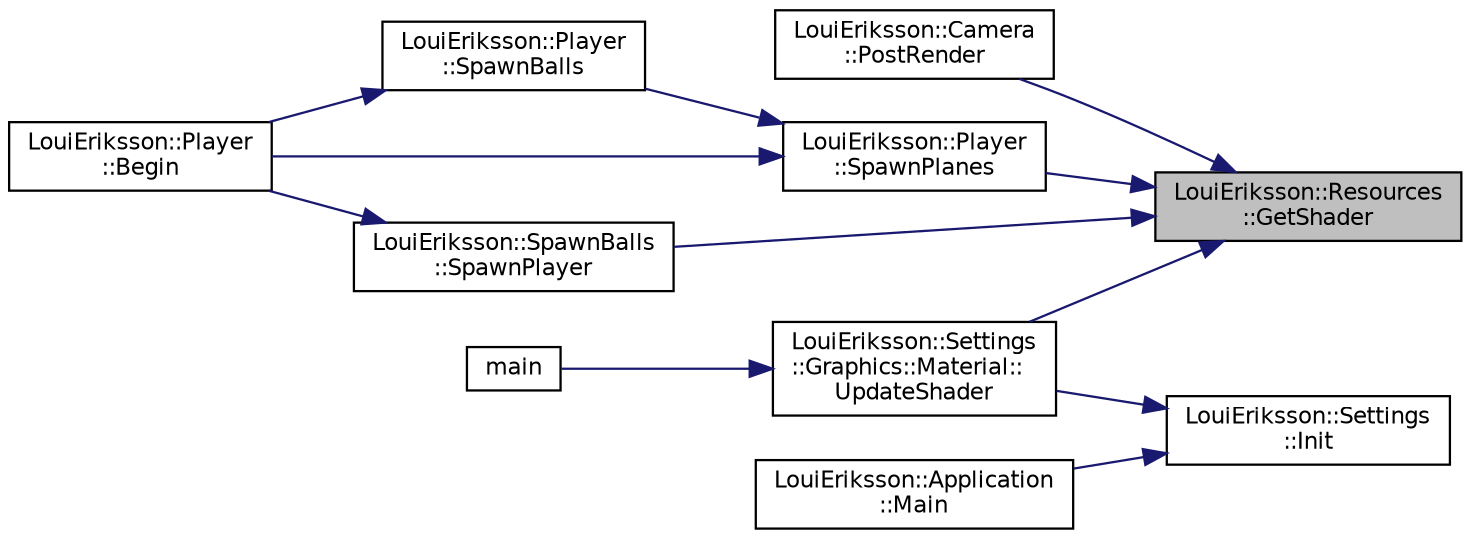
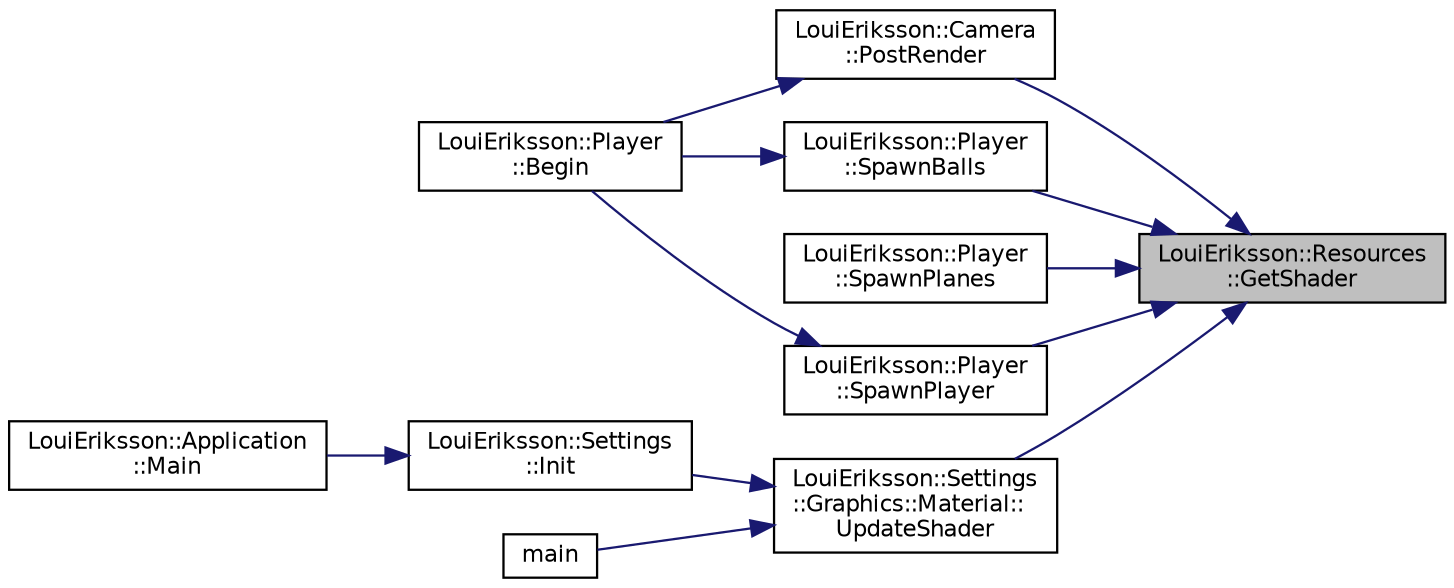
(702, 103) -> (1092, 209)
(516, 156) -> (722, 104)
(514, 257) -> (916, 380)
(1100, 398) -> (722, 479)
